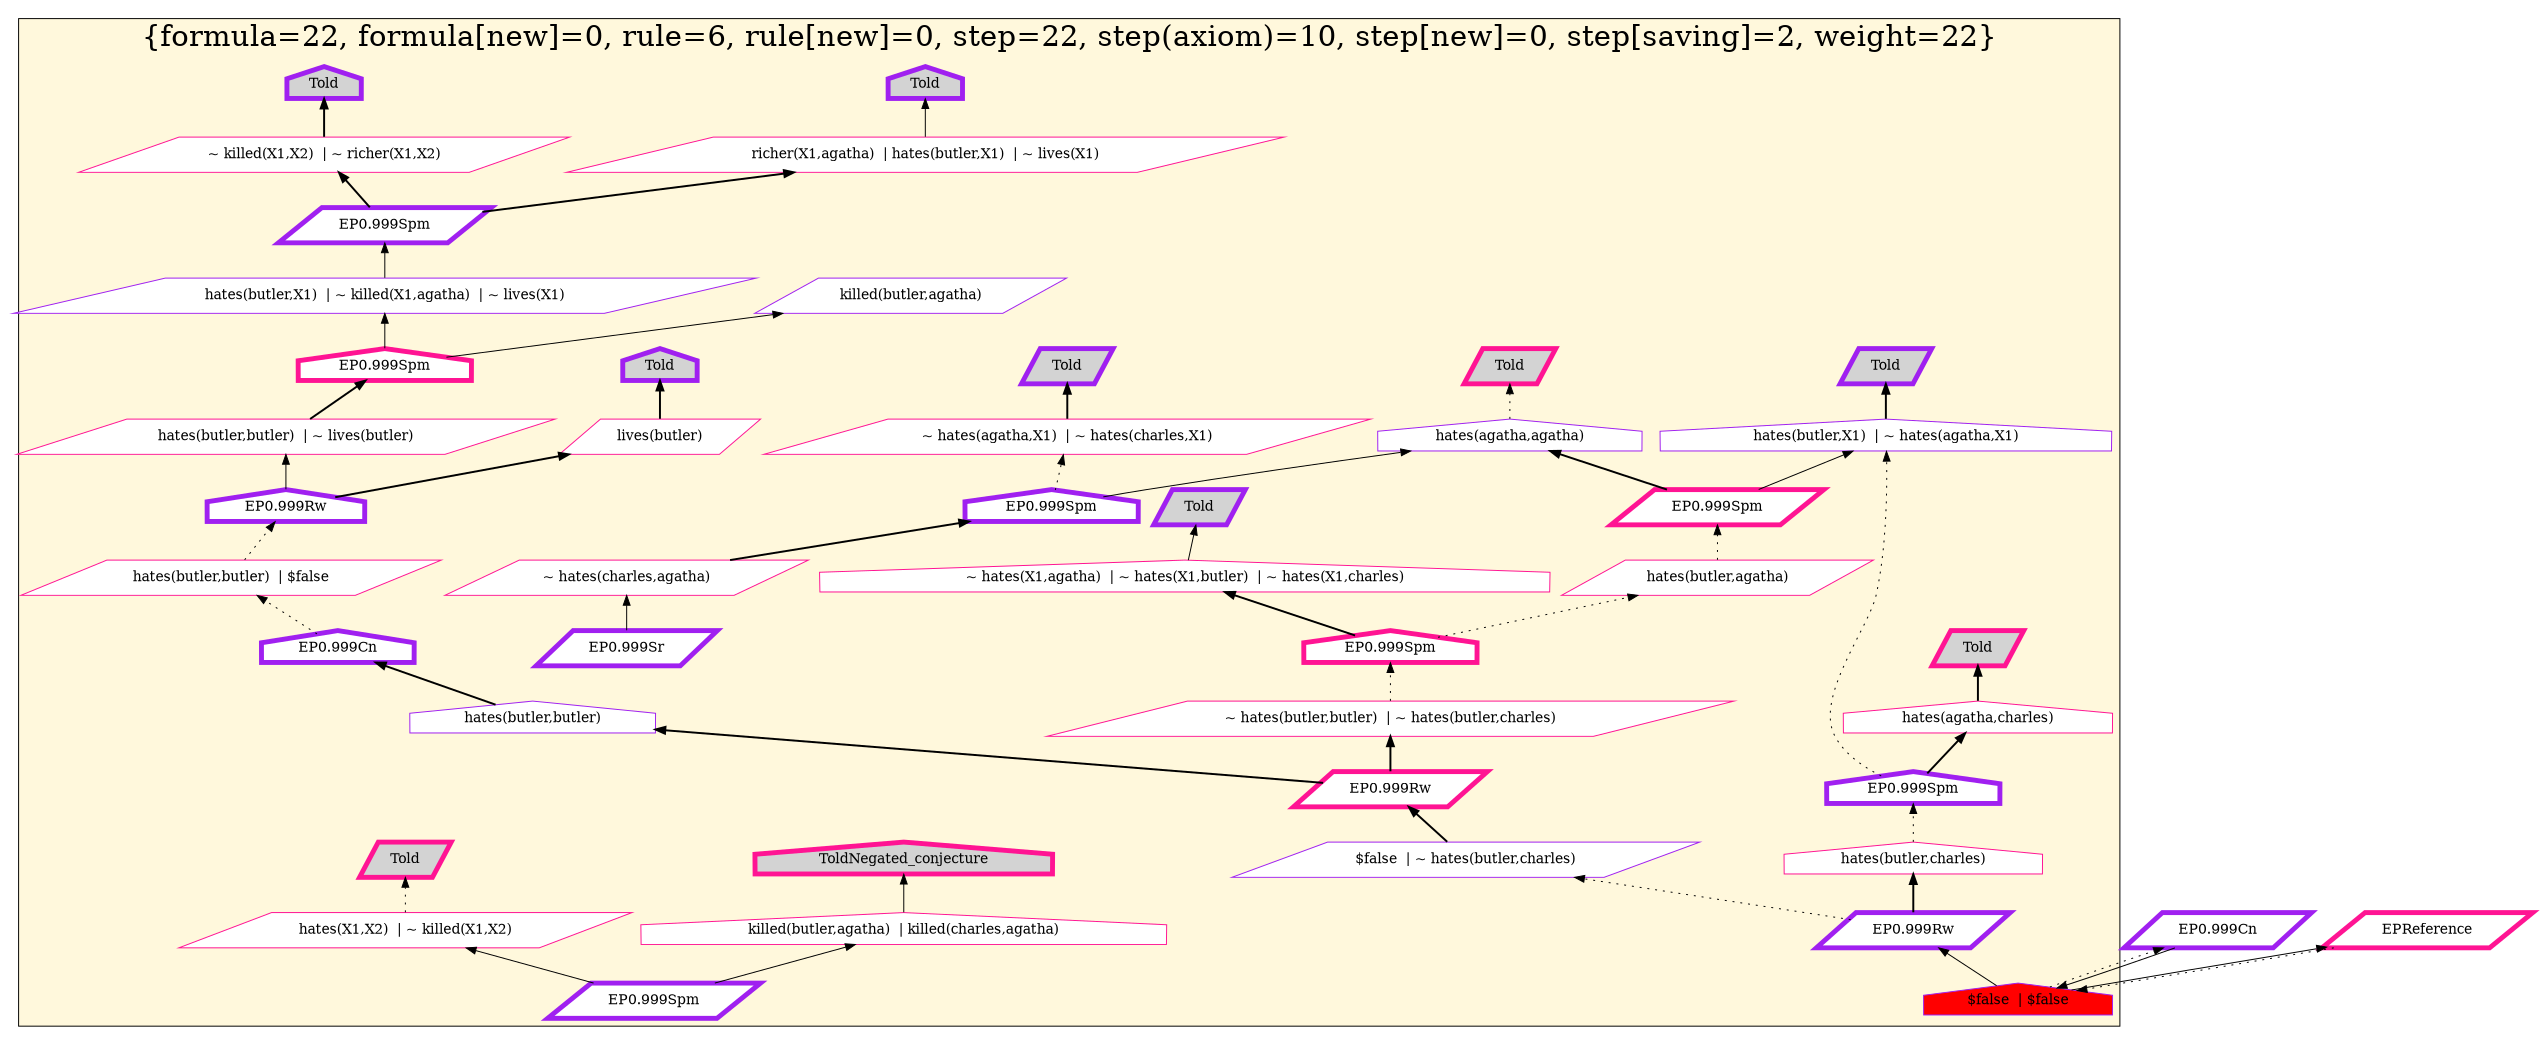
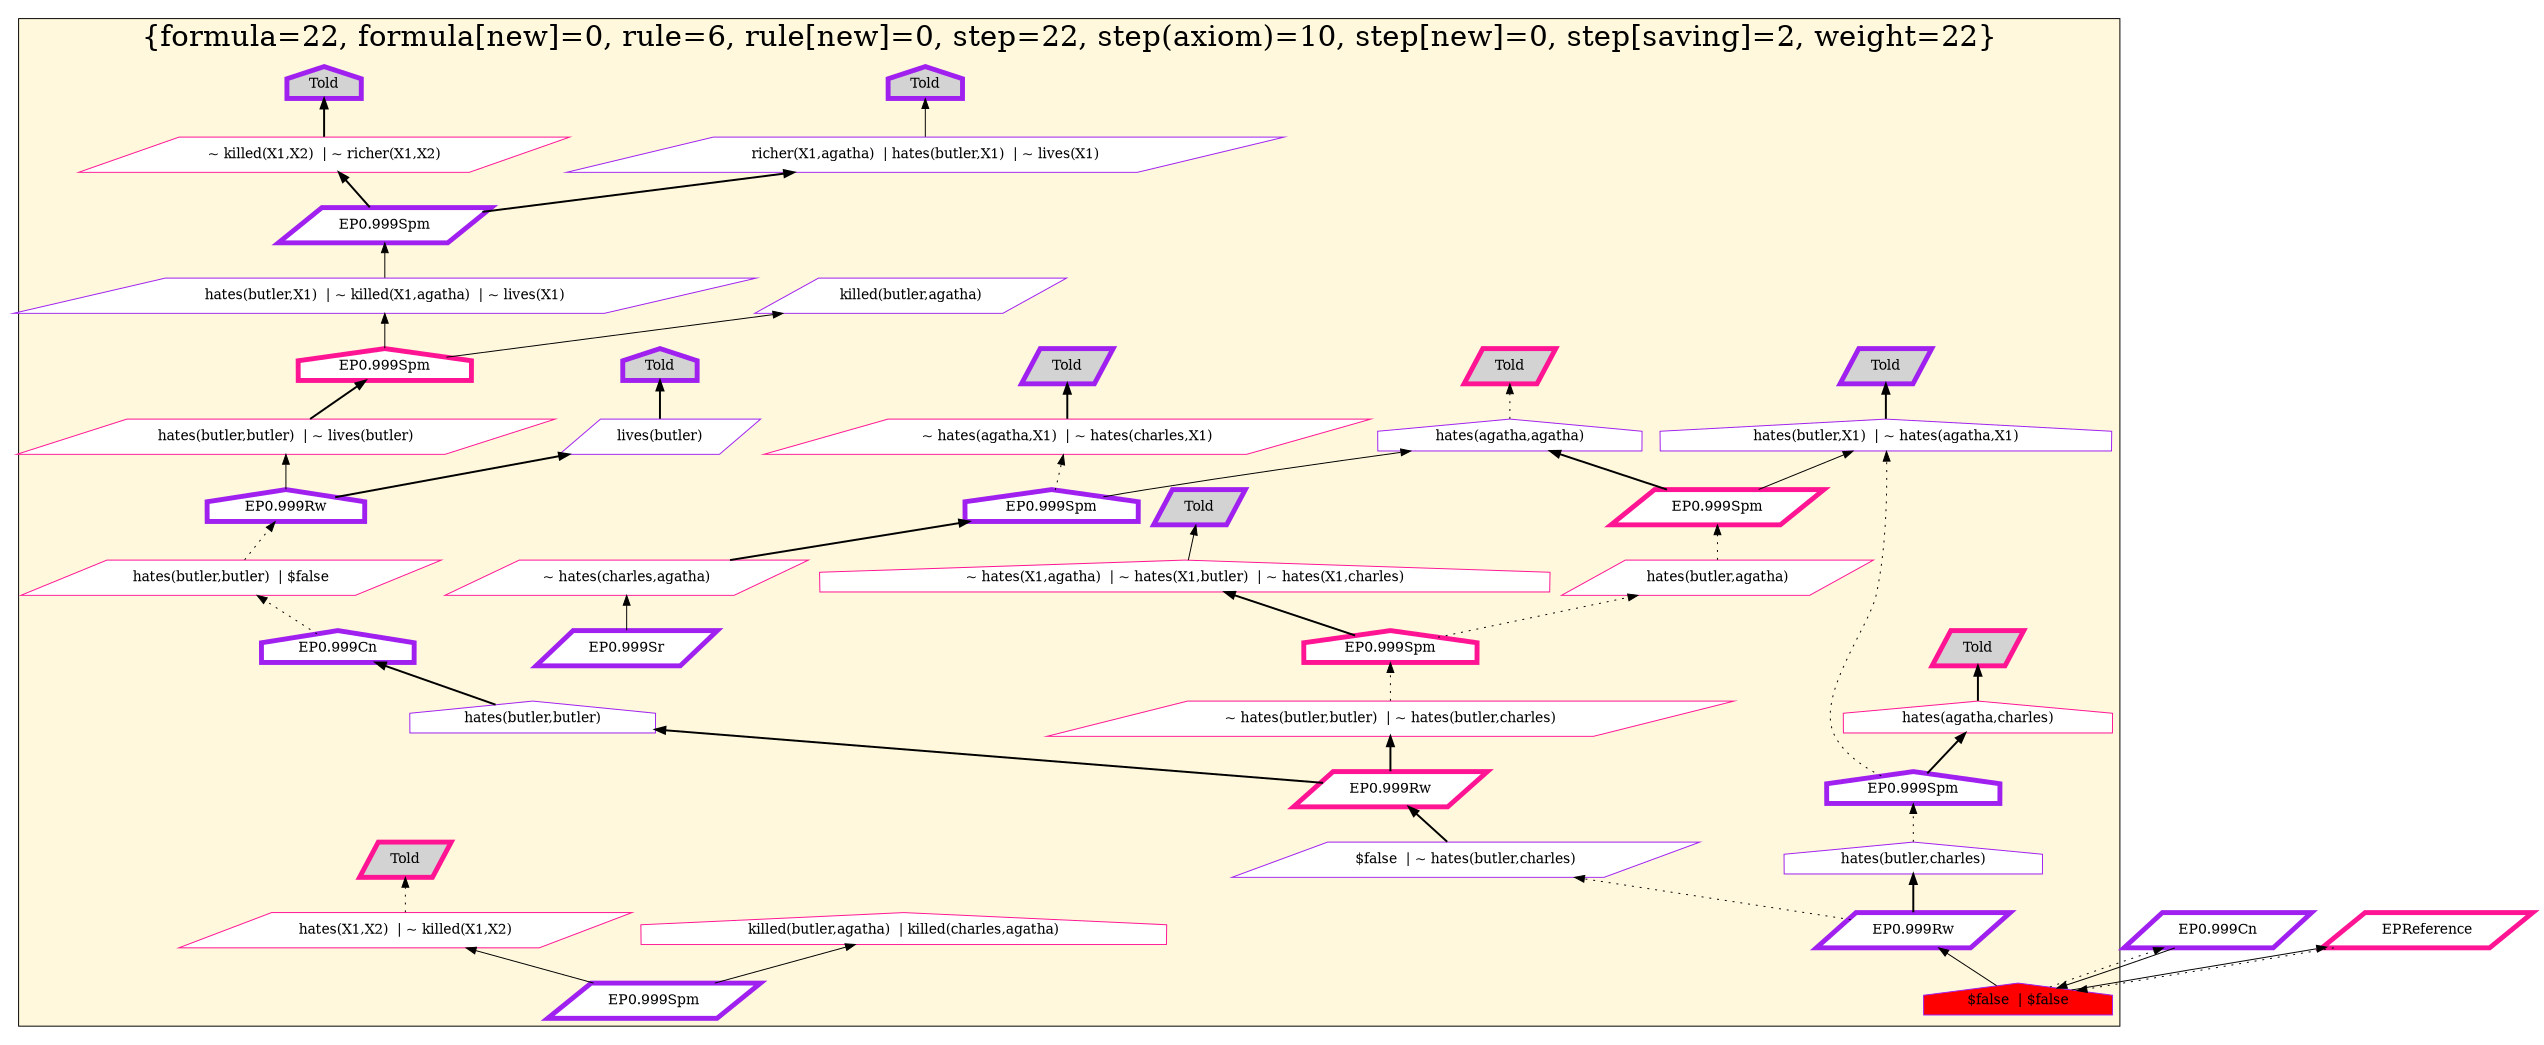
(925, 155) -> (925, 155)
(660, 437) -> (660, 437)
(904, 860) -> none
(1913, 860) -> (1913, 860)
